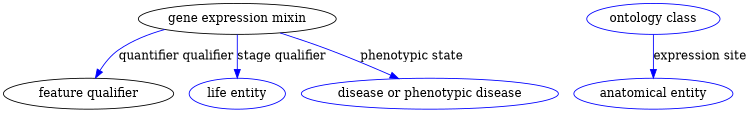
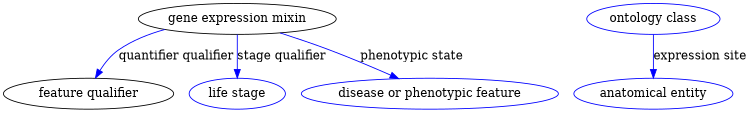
(237, 94) -> (237, 94)
(430, 94) -> (430, 94)
